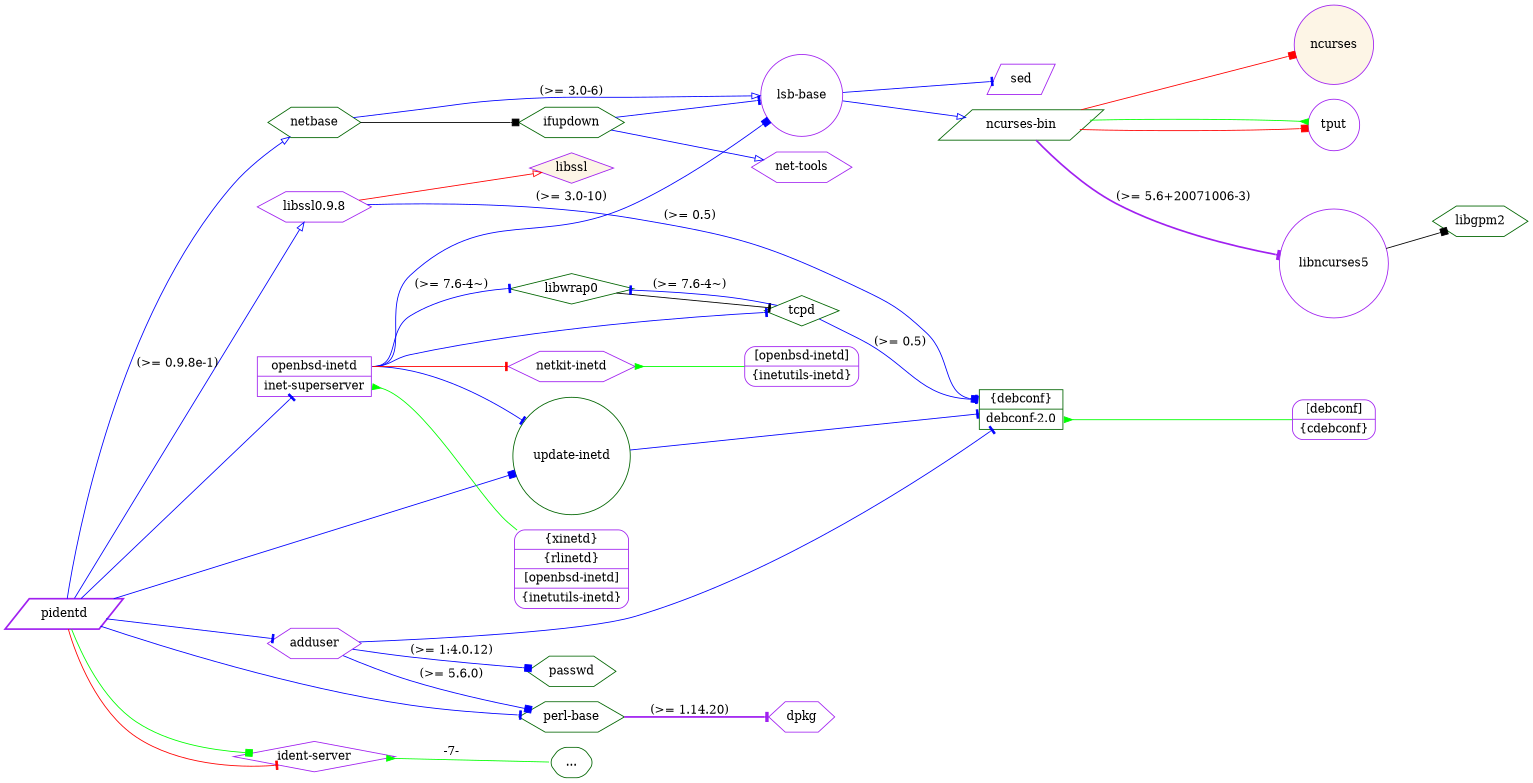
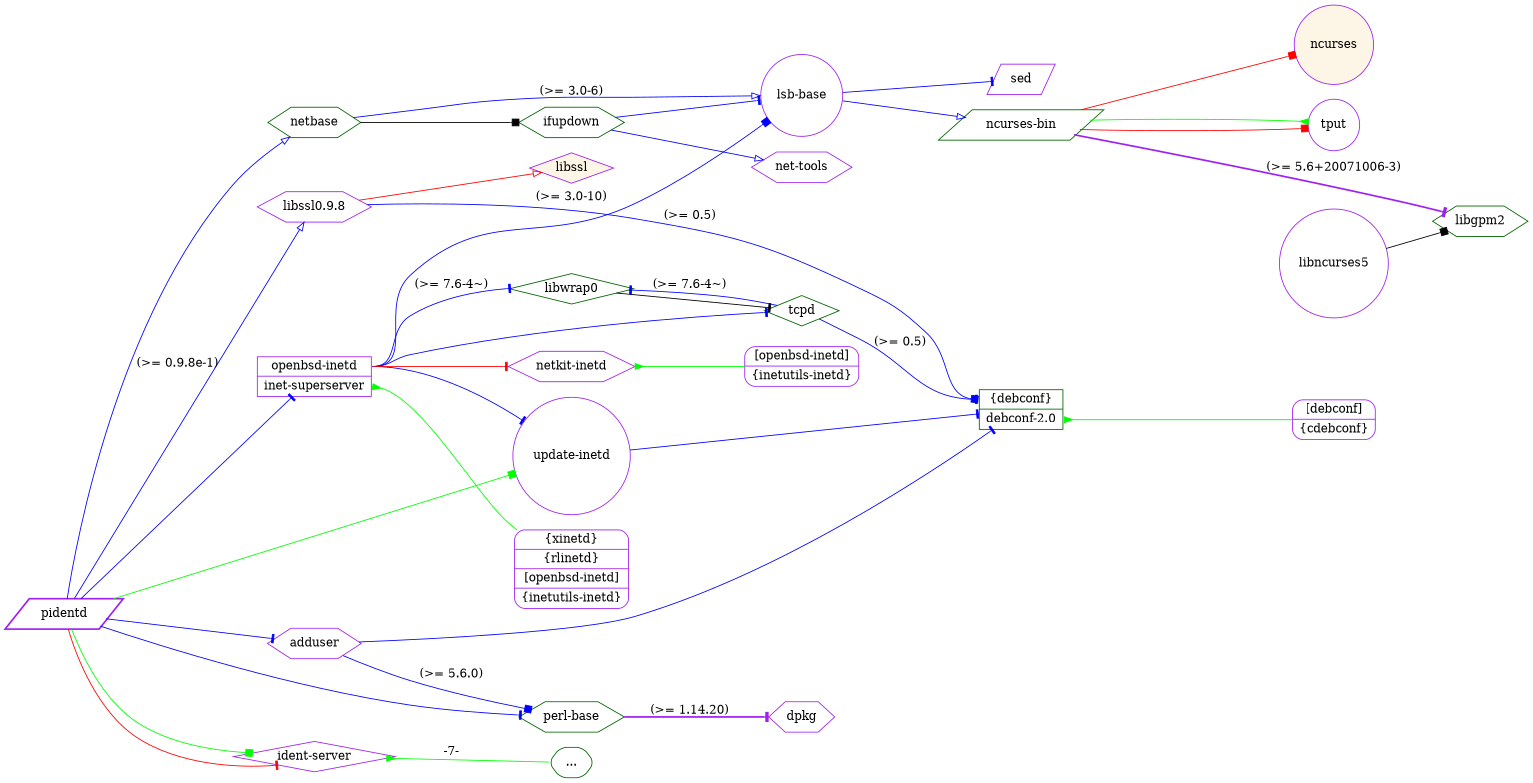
(1146, 217) -> (1258, 171)
(572, 456) -> (572, 456)
(310, 537) -> (310, 537)
(572, 671) -> none
